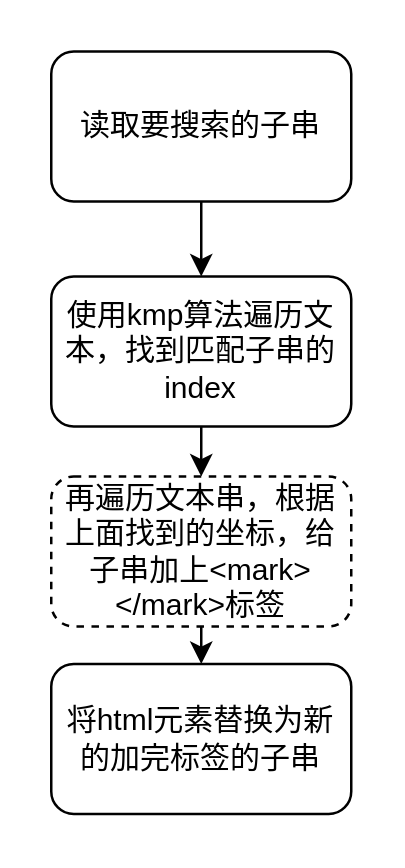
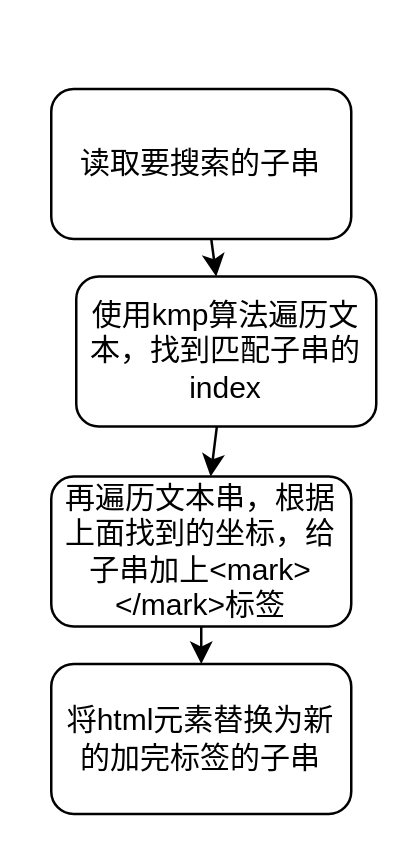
(201, 126) -> (201, 164)
(201, 351) -> (226, 351)
(201, 551) -> (201, 551)
